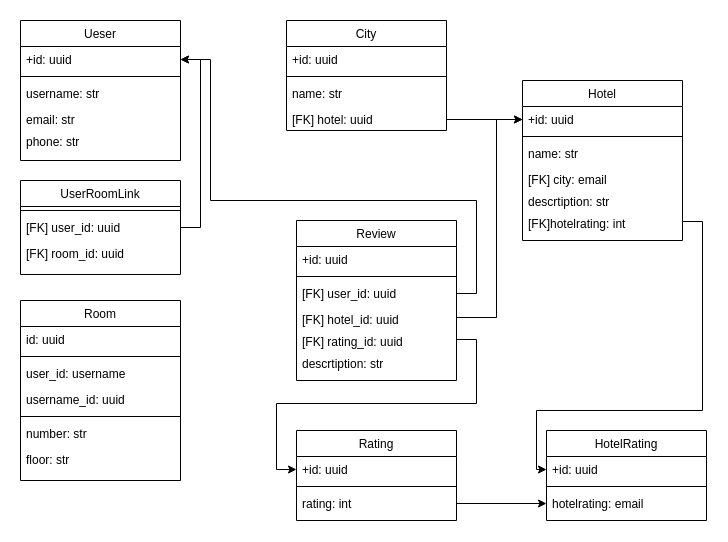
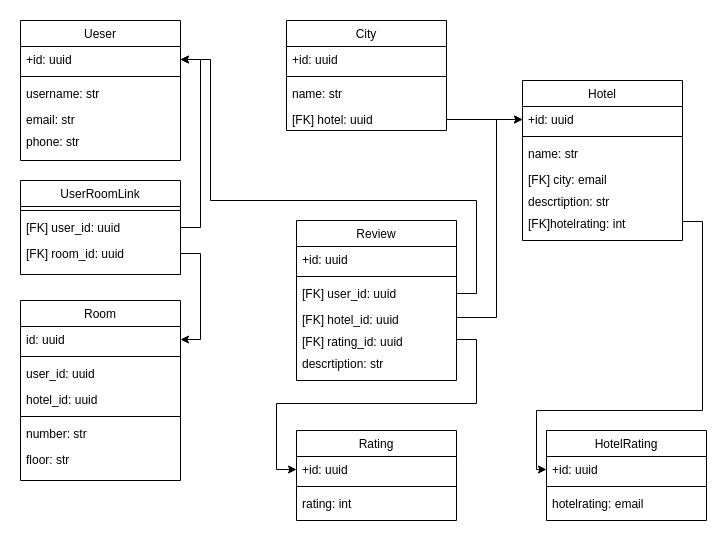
none -> (201, 294)
(78, 374) -> (63, 374)
(77, 400) -> (65, 400)
(499, 504) -> none
